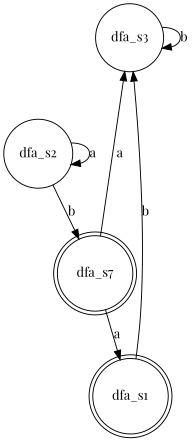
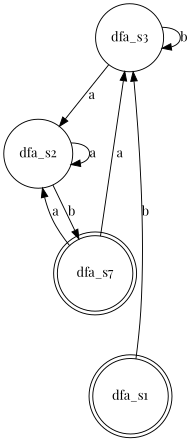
none -> (87, 92)
(111, 330) -> (54, 223)
